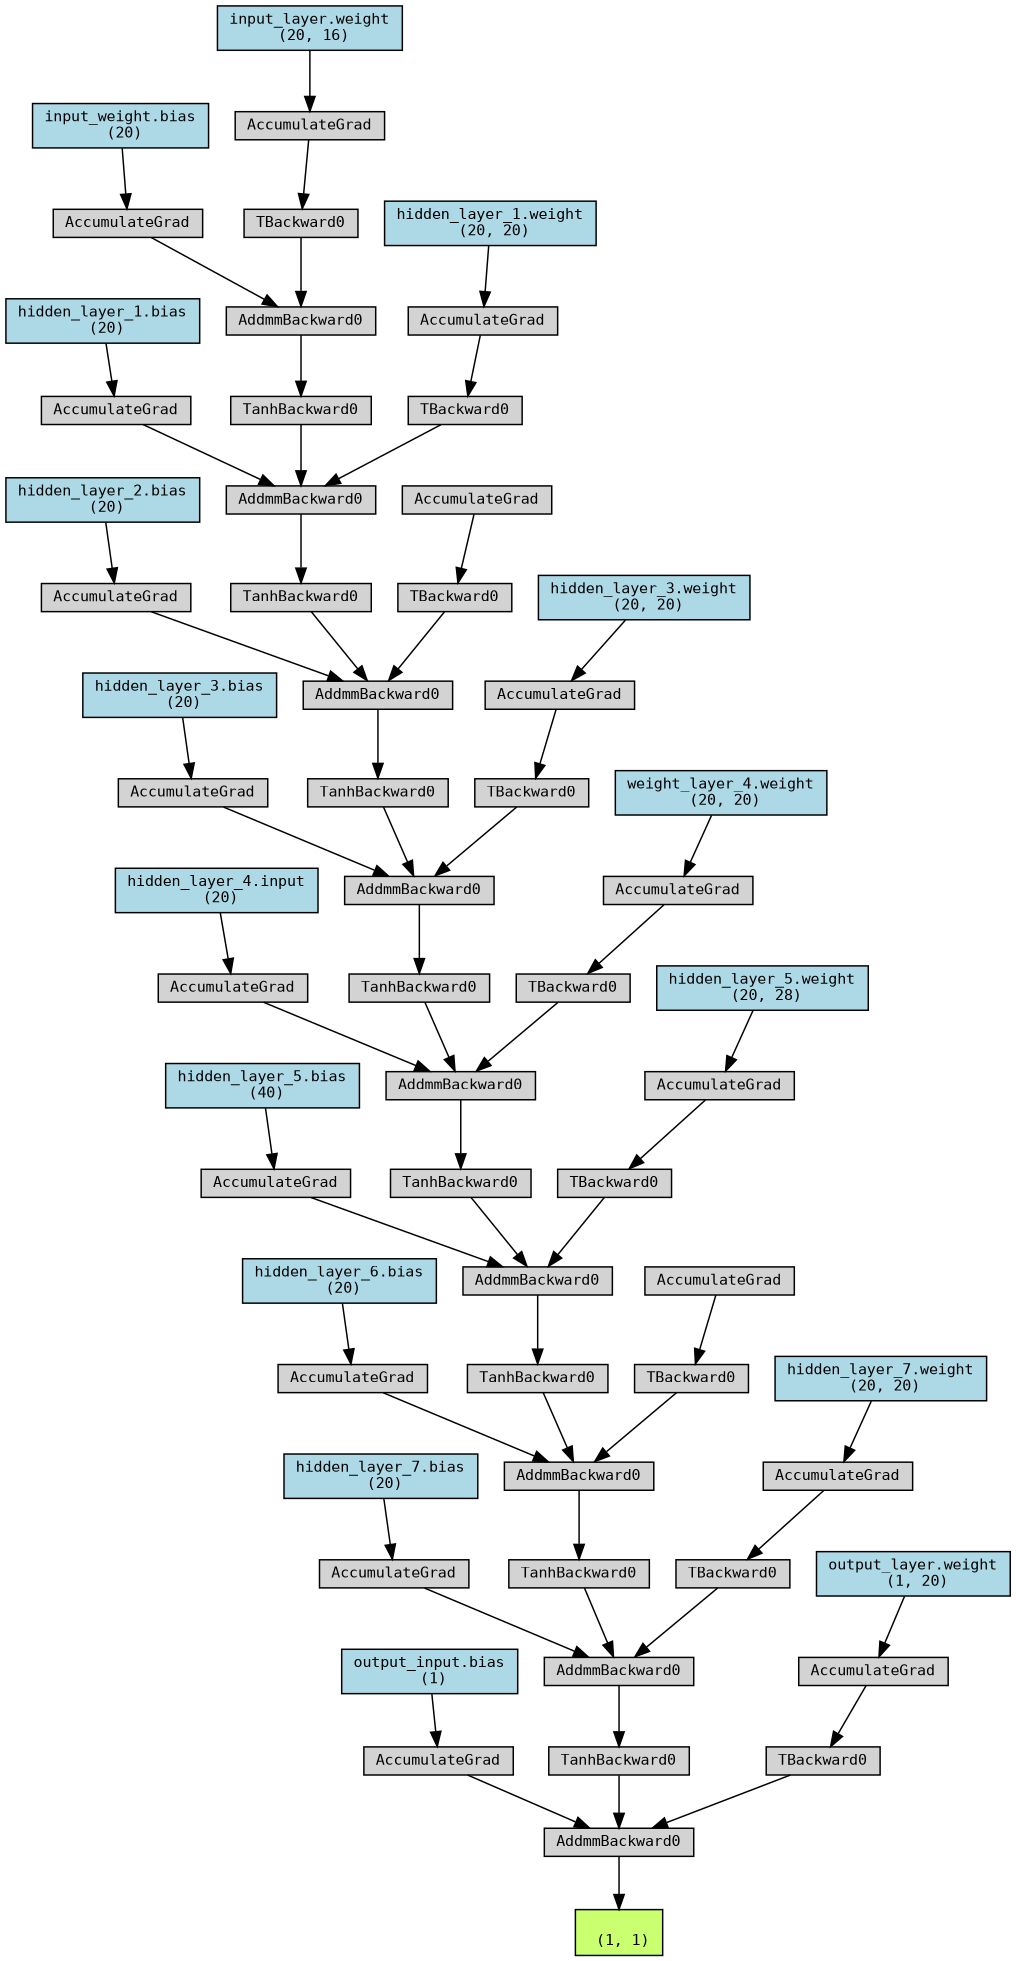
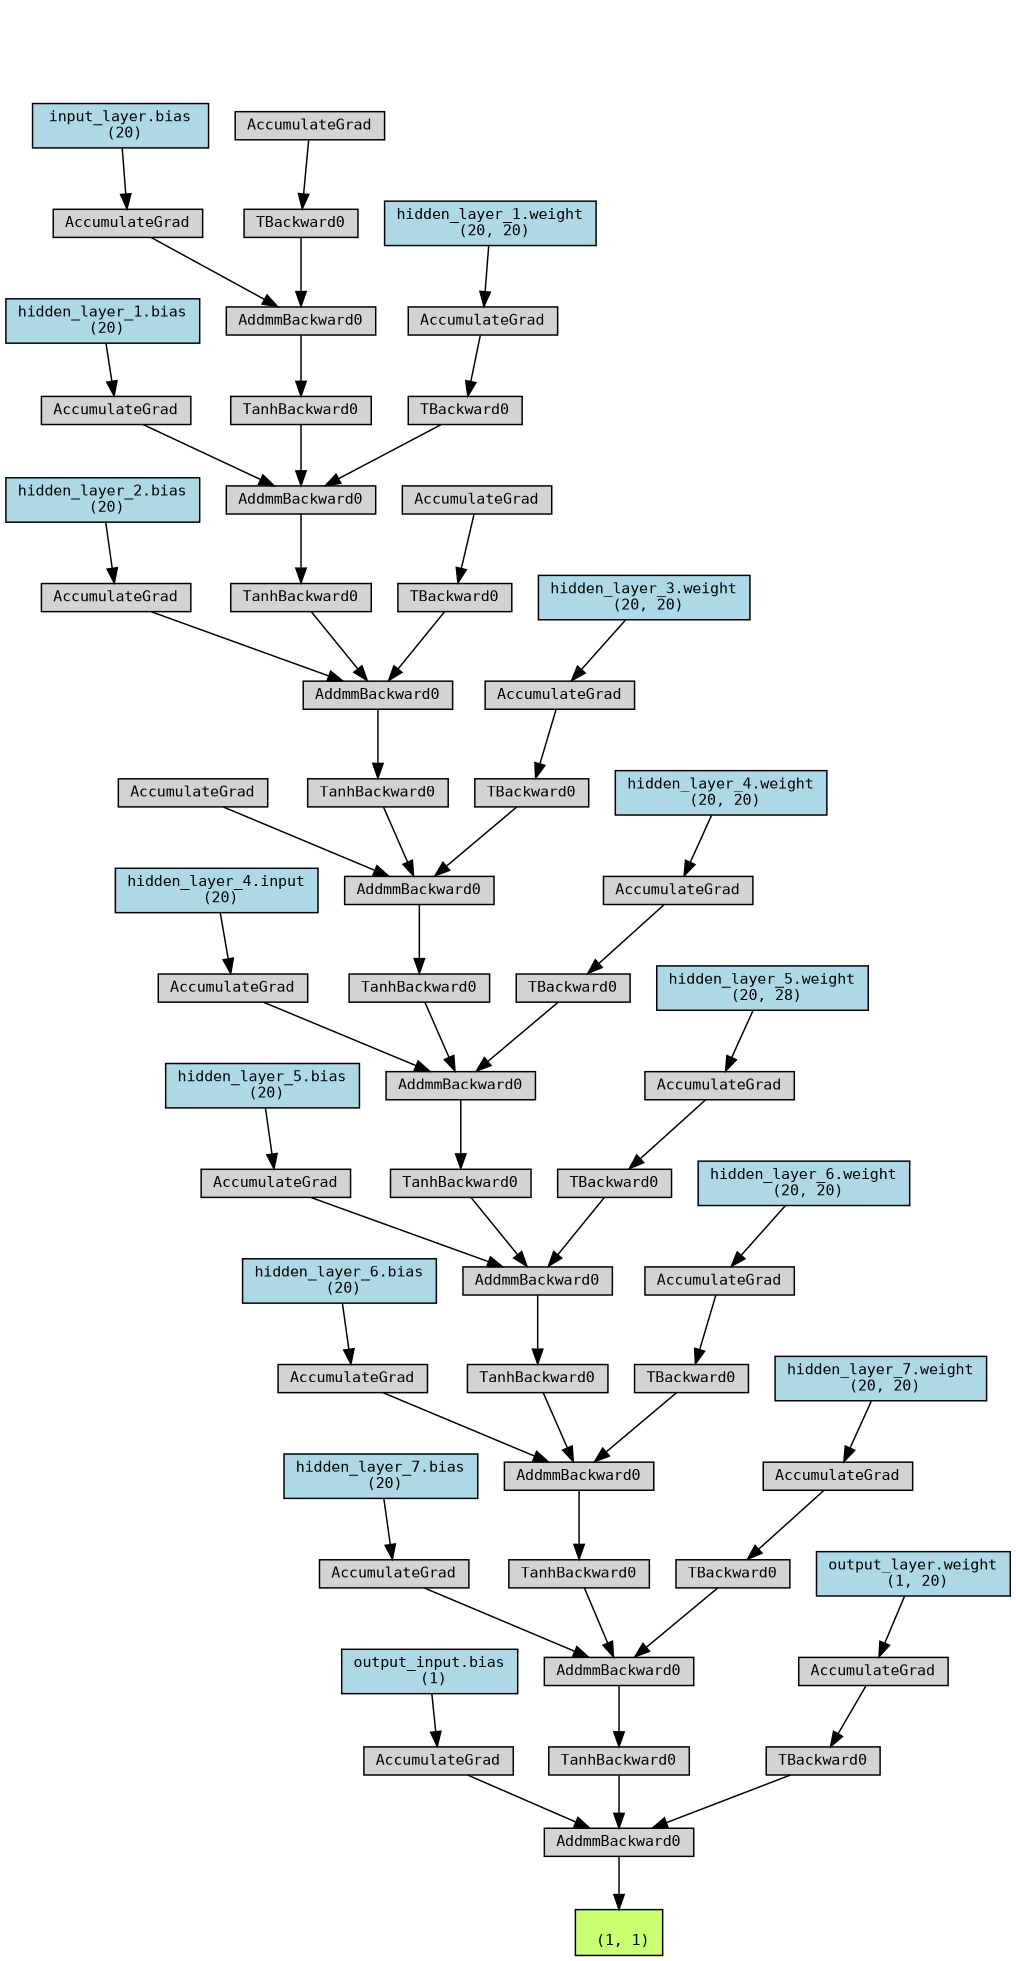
(310, 28) -> none
(121, 126) -> (121, 126)
(180, 695) -> none
(721, 793) -> (721, 793)
(263, 1086) -> (263, 1086)
none -> (804, 1183)
